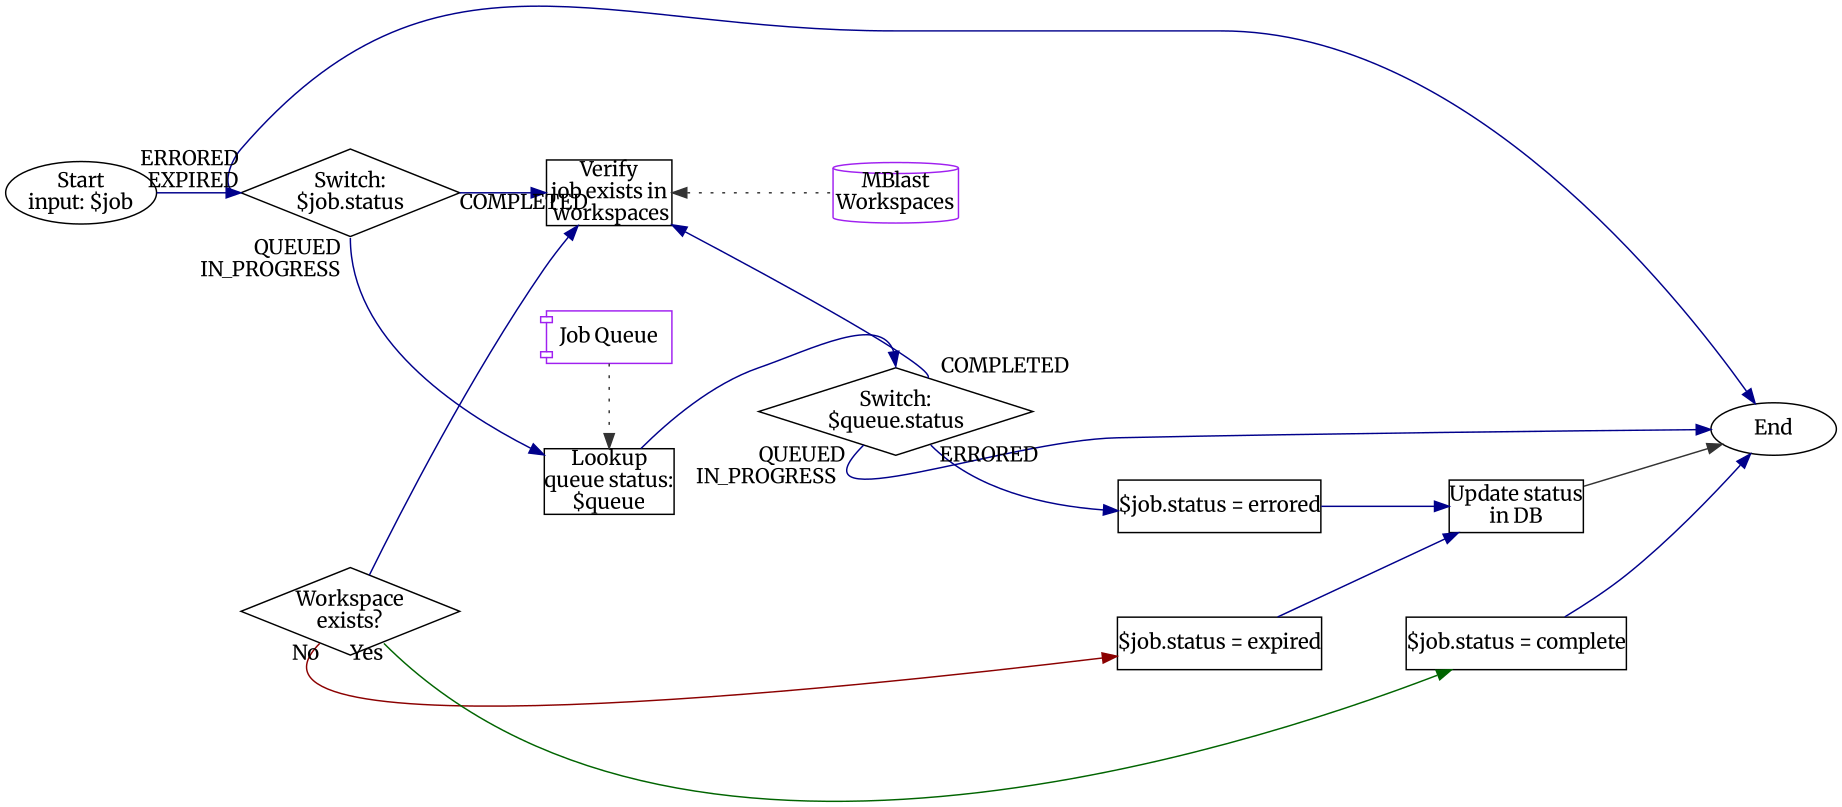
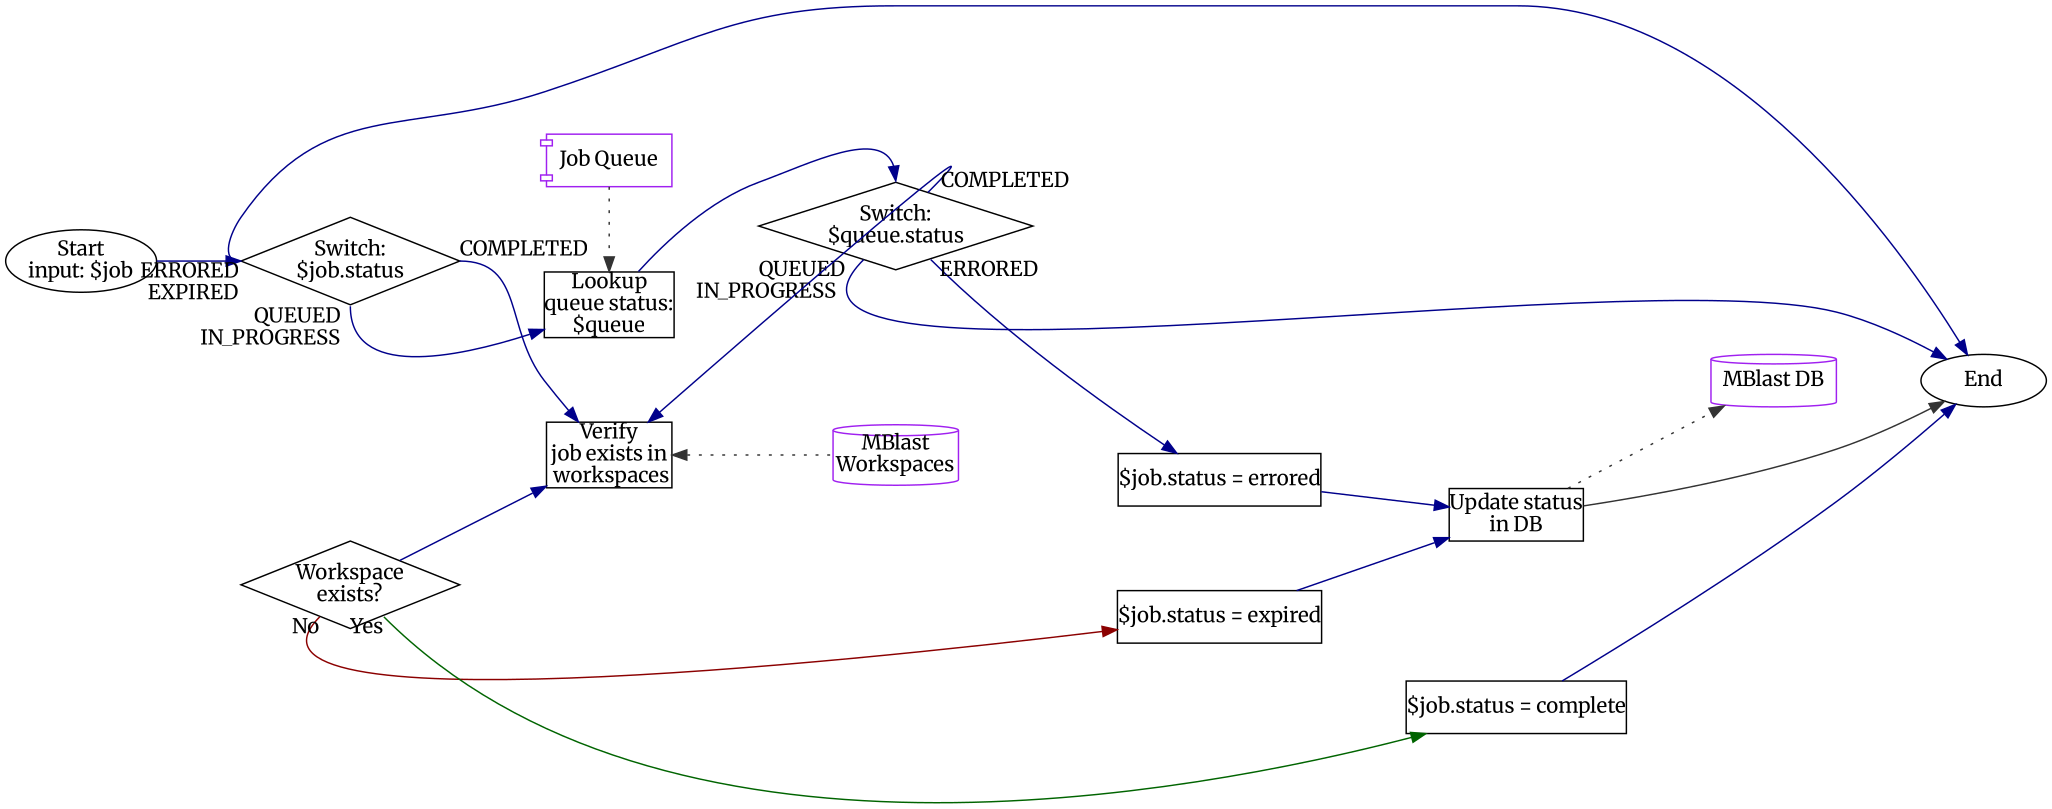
none -> (1774, 381)
